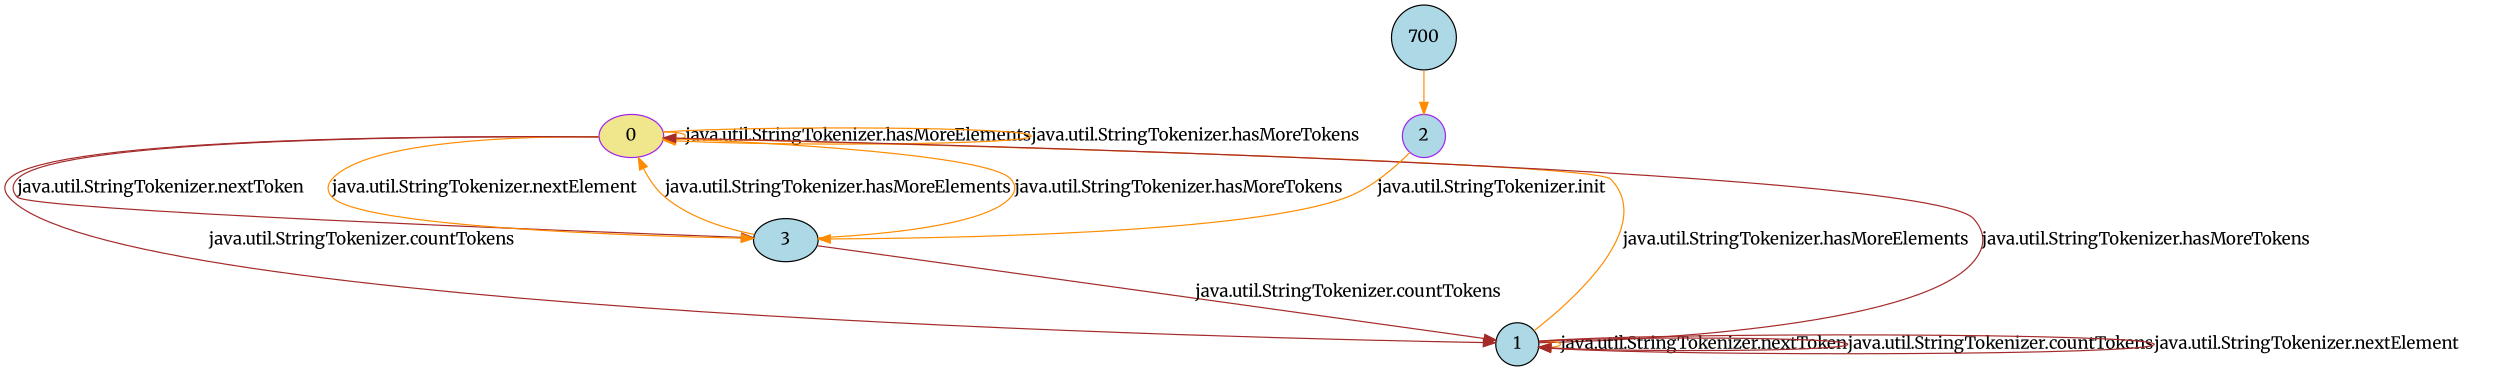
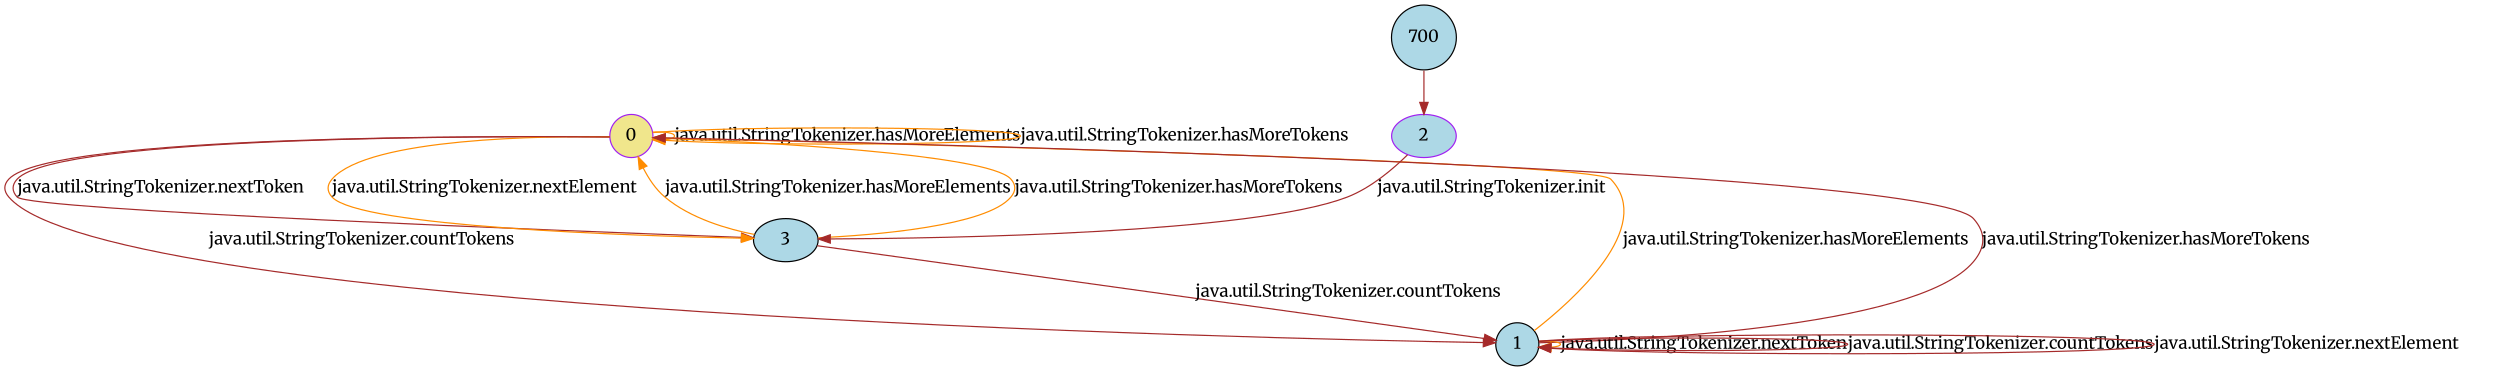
(1424, 86) -> (1424, 86)
(631, 136) -> (631, 136)
(1424, 136) -> (1424, 136)
(1129, 229) -> (1127, 229)
